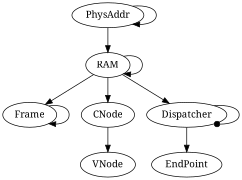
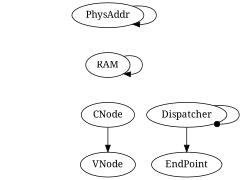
(108, 37) -> none
(108, 87) -> none
(143, 87) -> none
(30, 115) -> none
